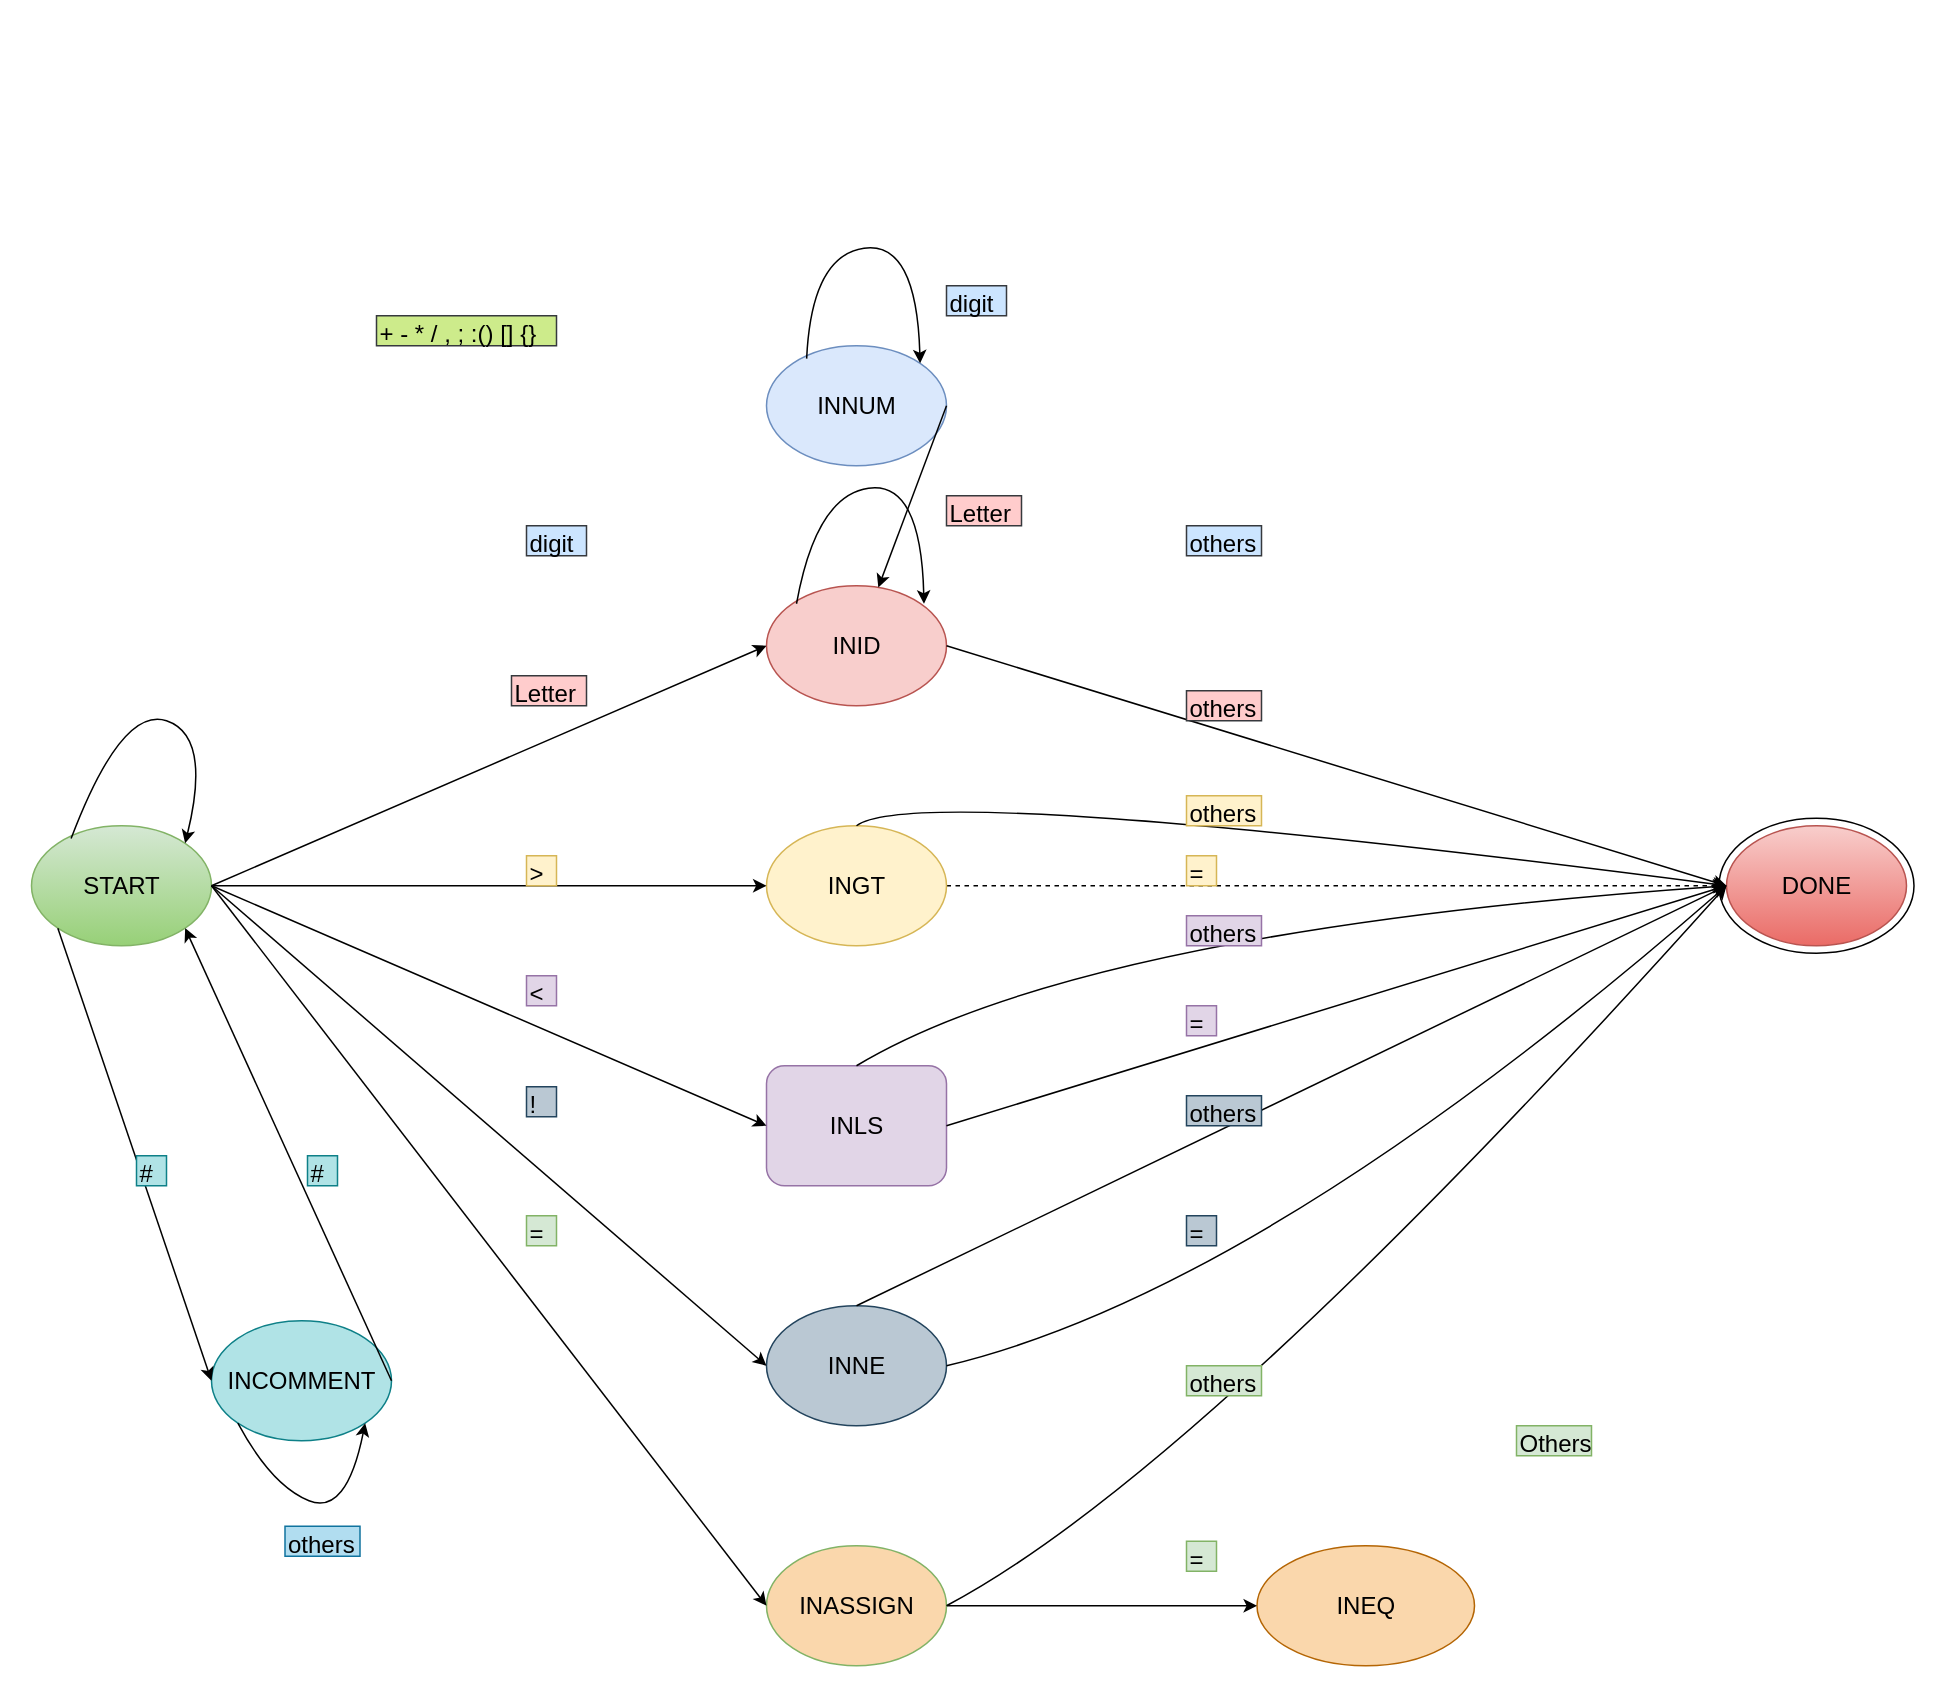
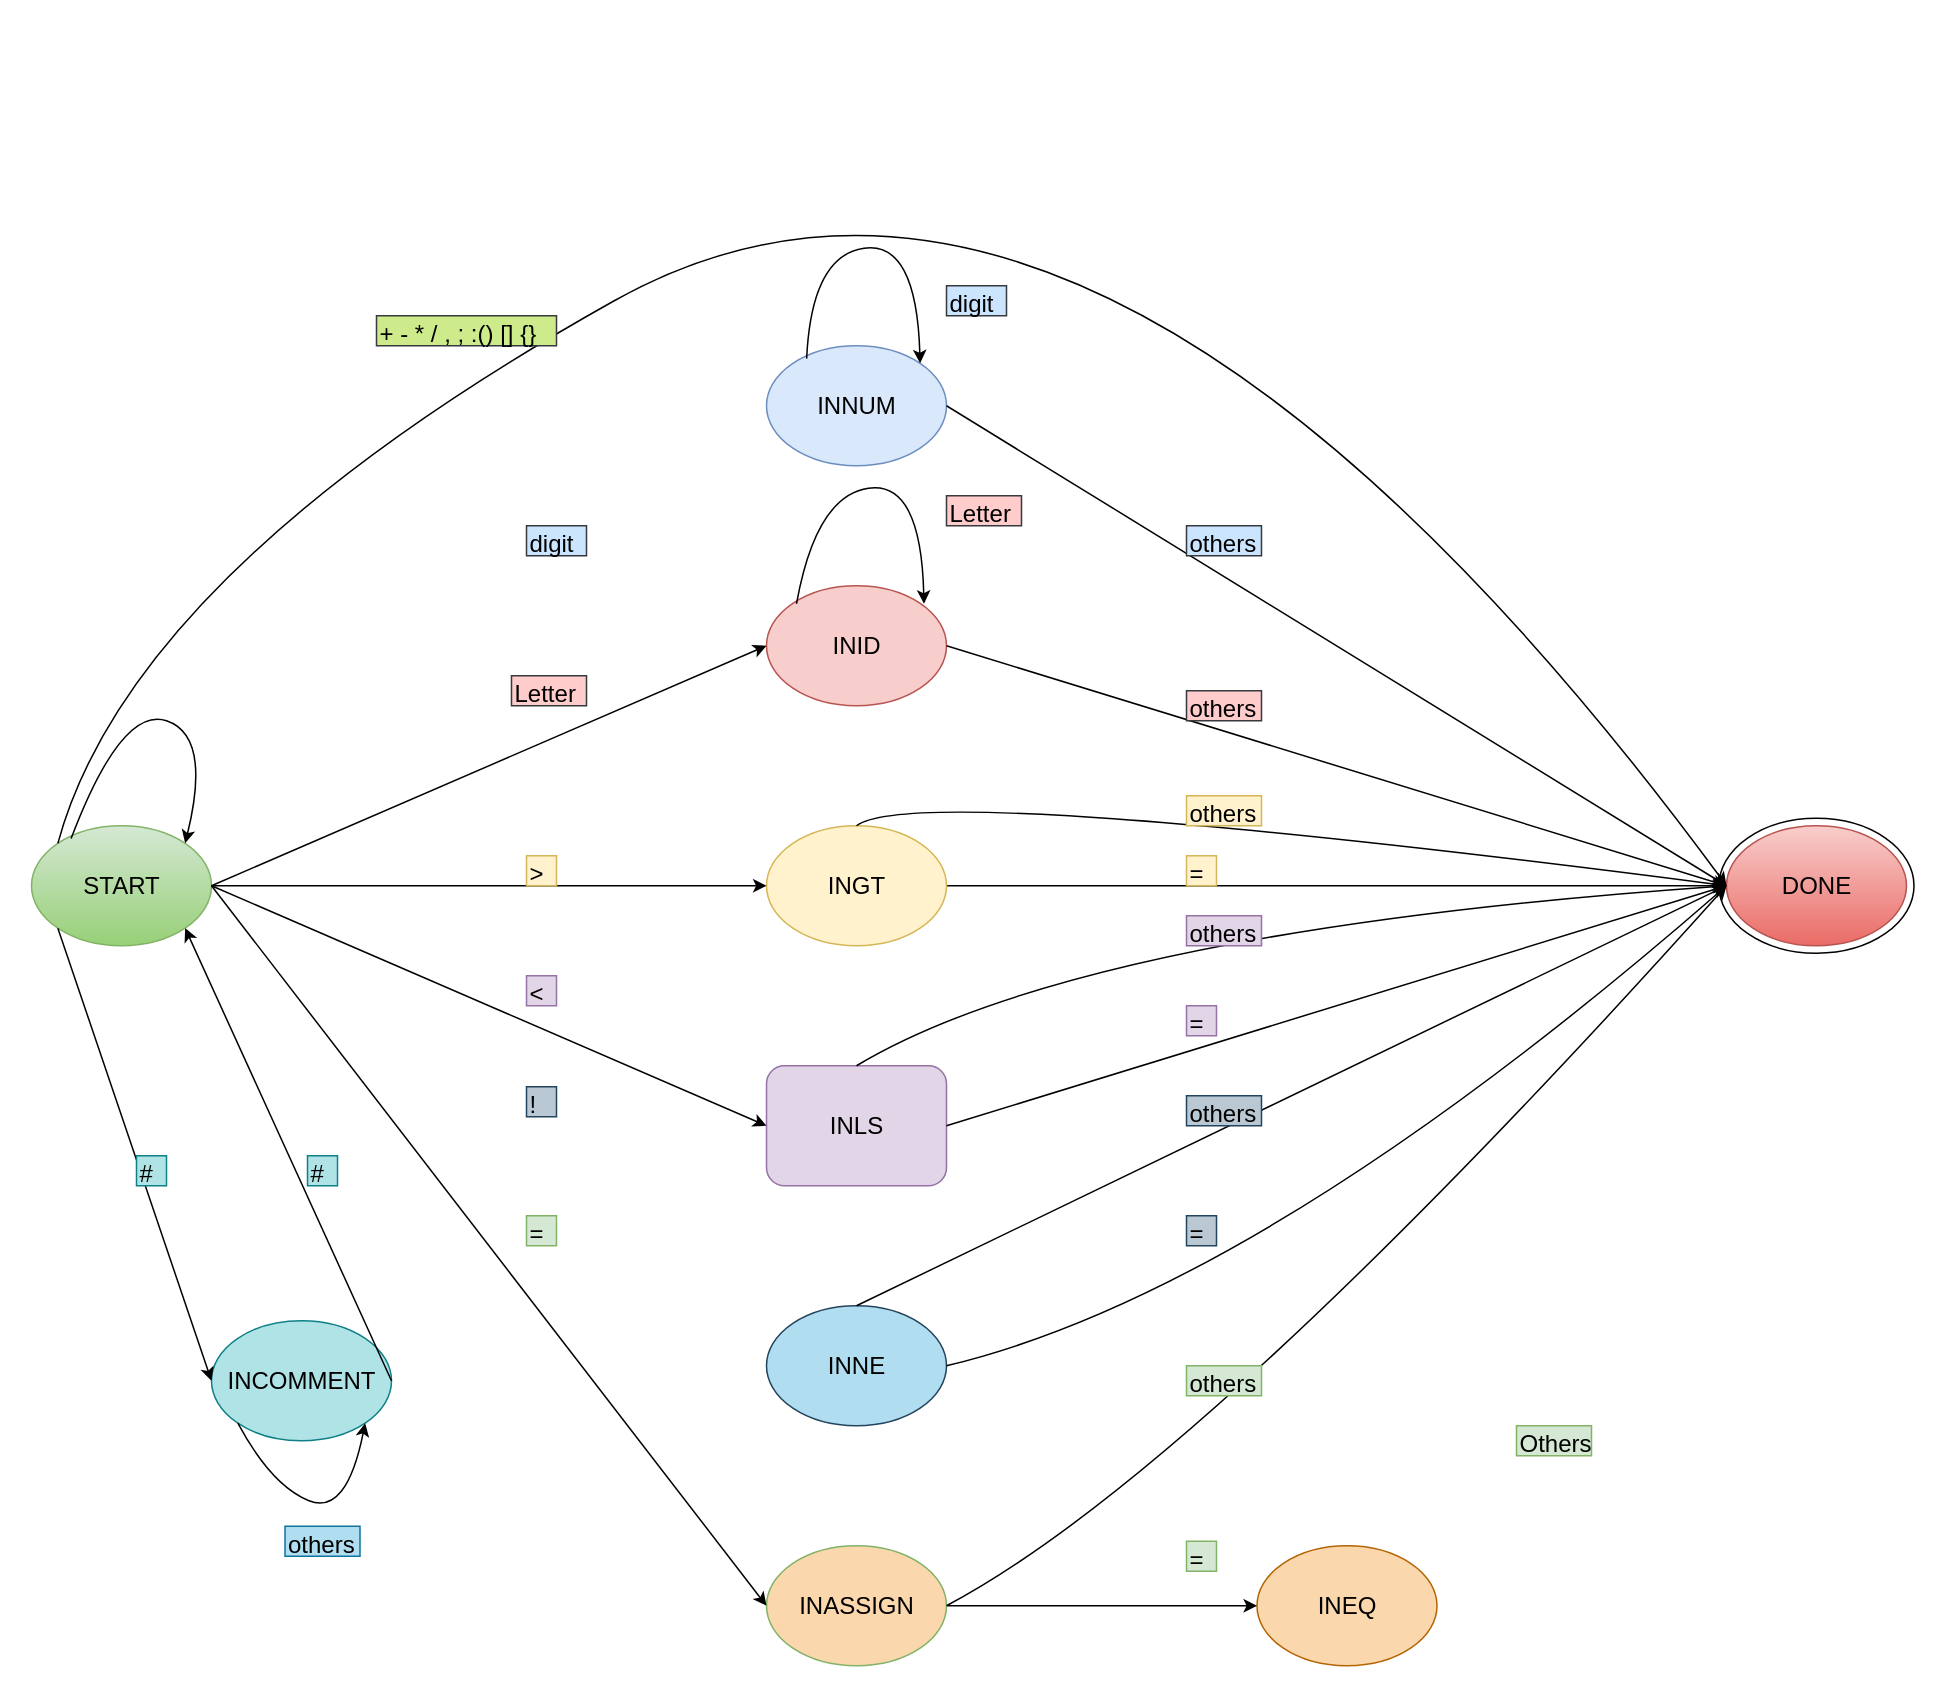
none -> (1363, 474)
(914, 492) -> (1332, 643)
(1460, 886) -> (1460, 886)
(491, 1127) -> none
(857, 1366) -> (857, 1366)
(1366, 1606) -> (1347, 1606)
